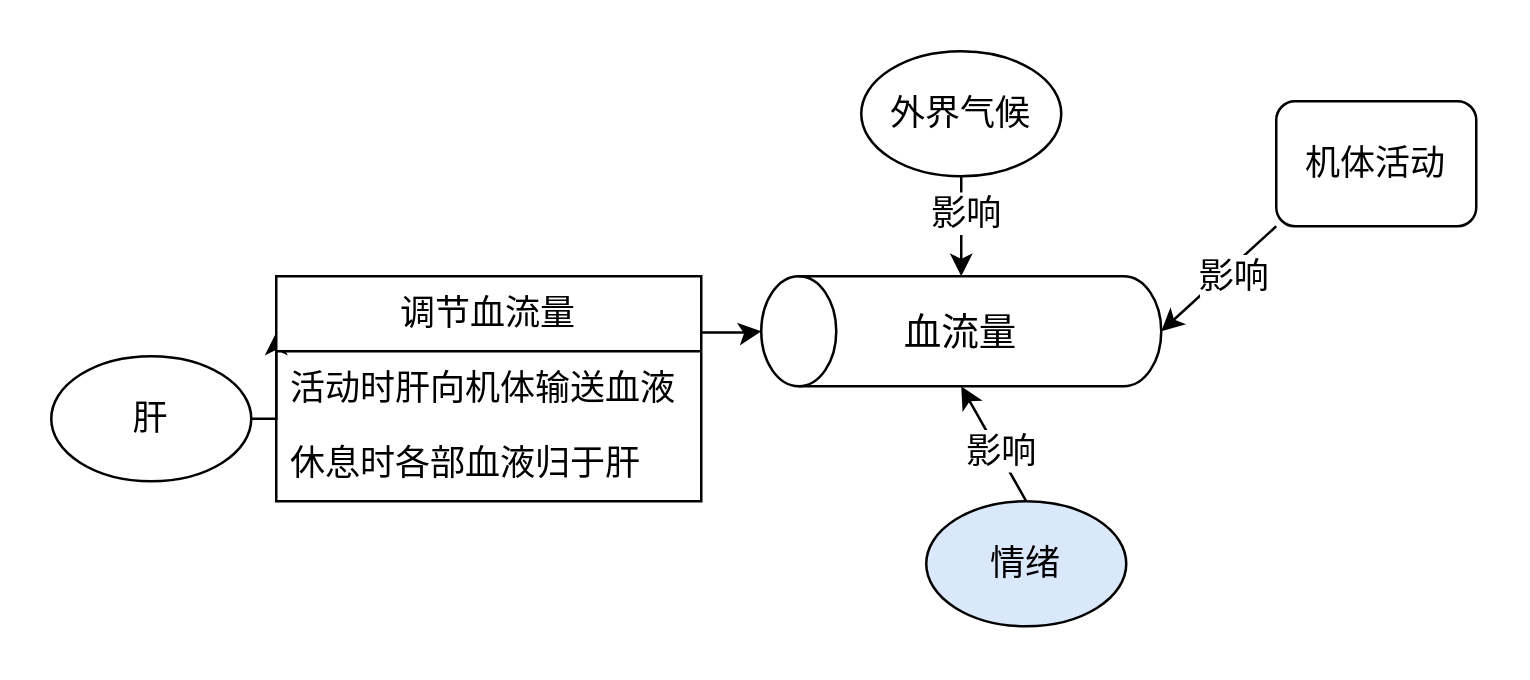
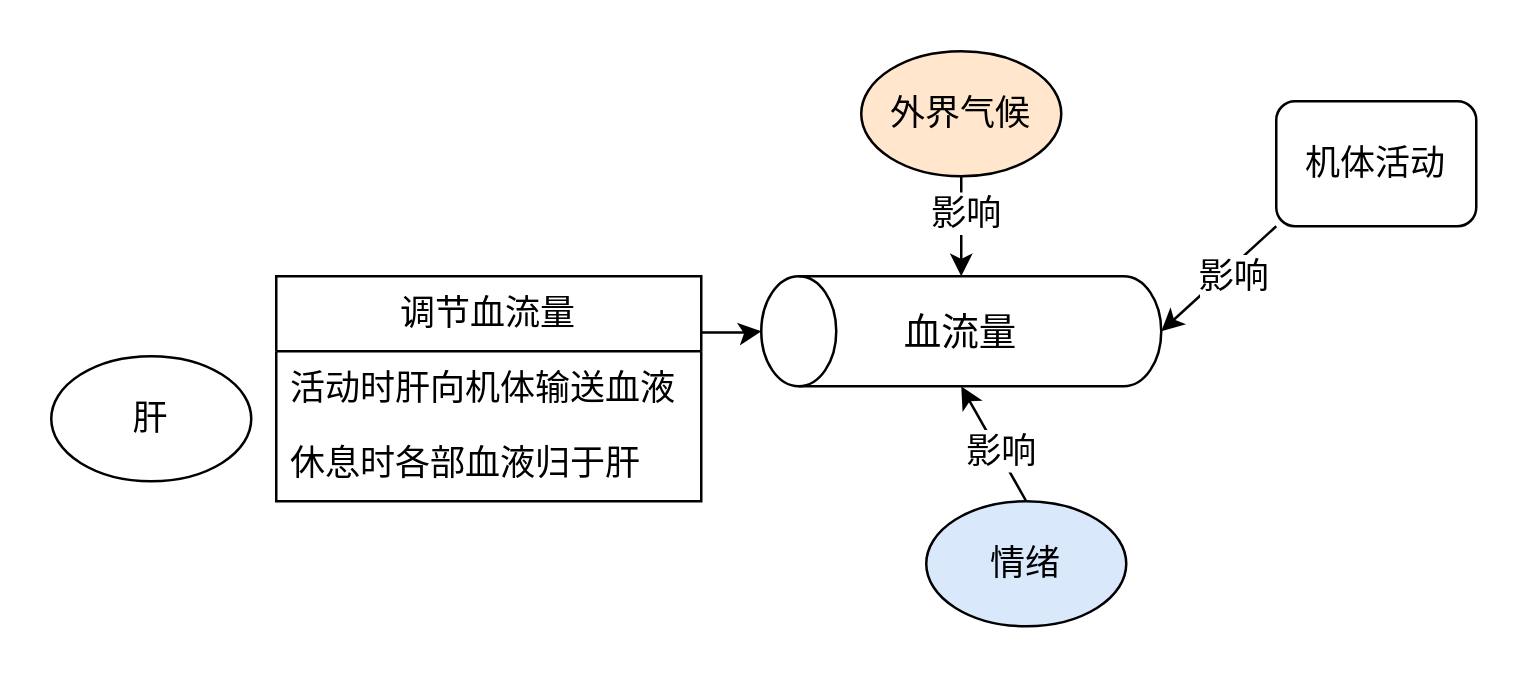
(961, 114) -> (961, 114)
(261, 419) -> none
